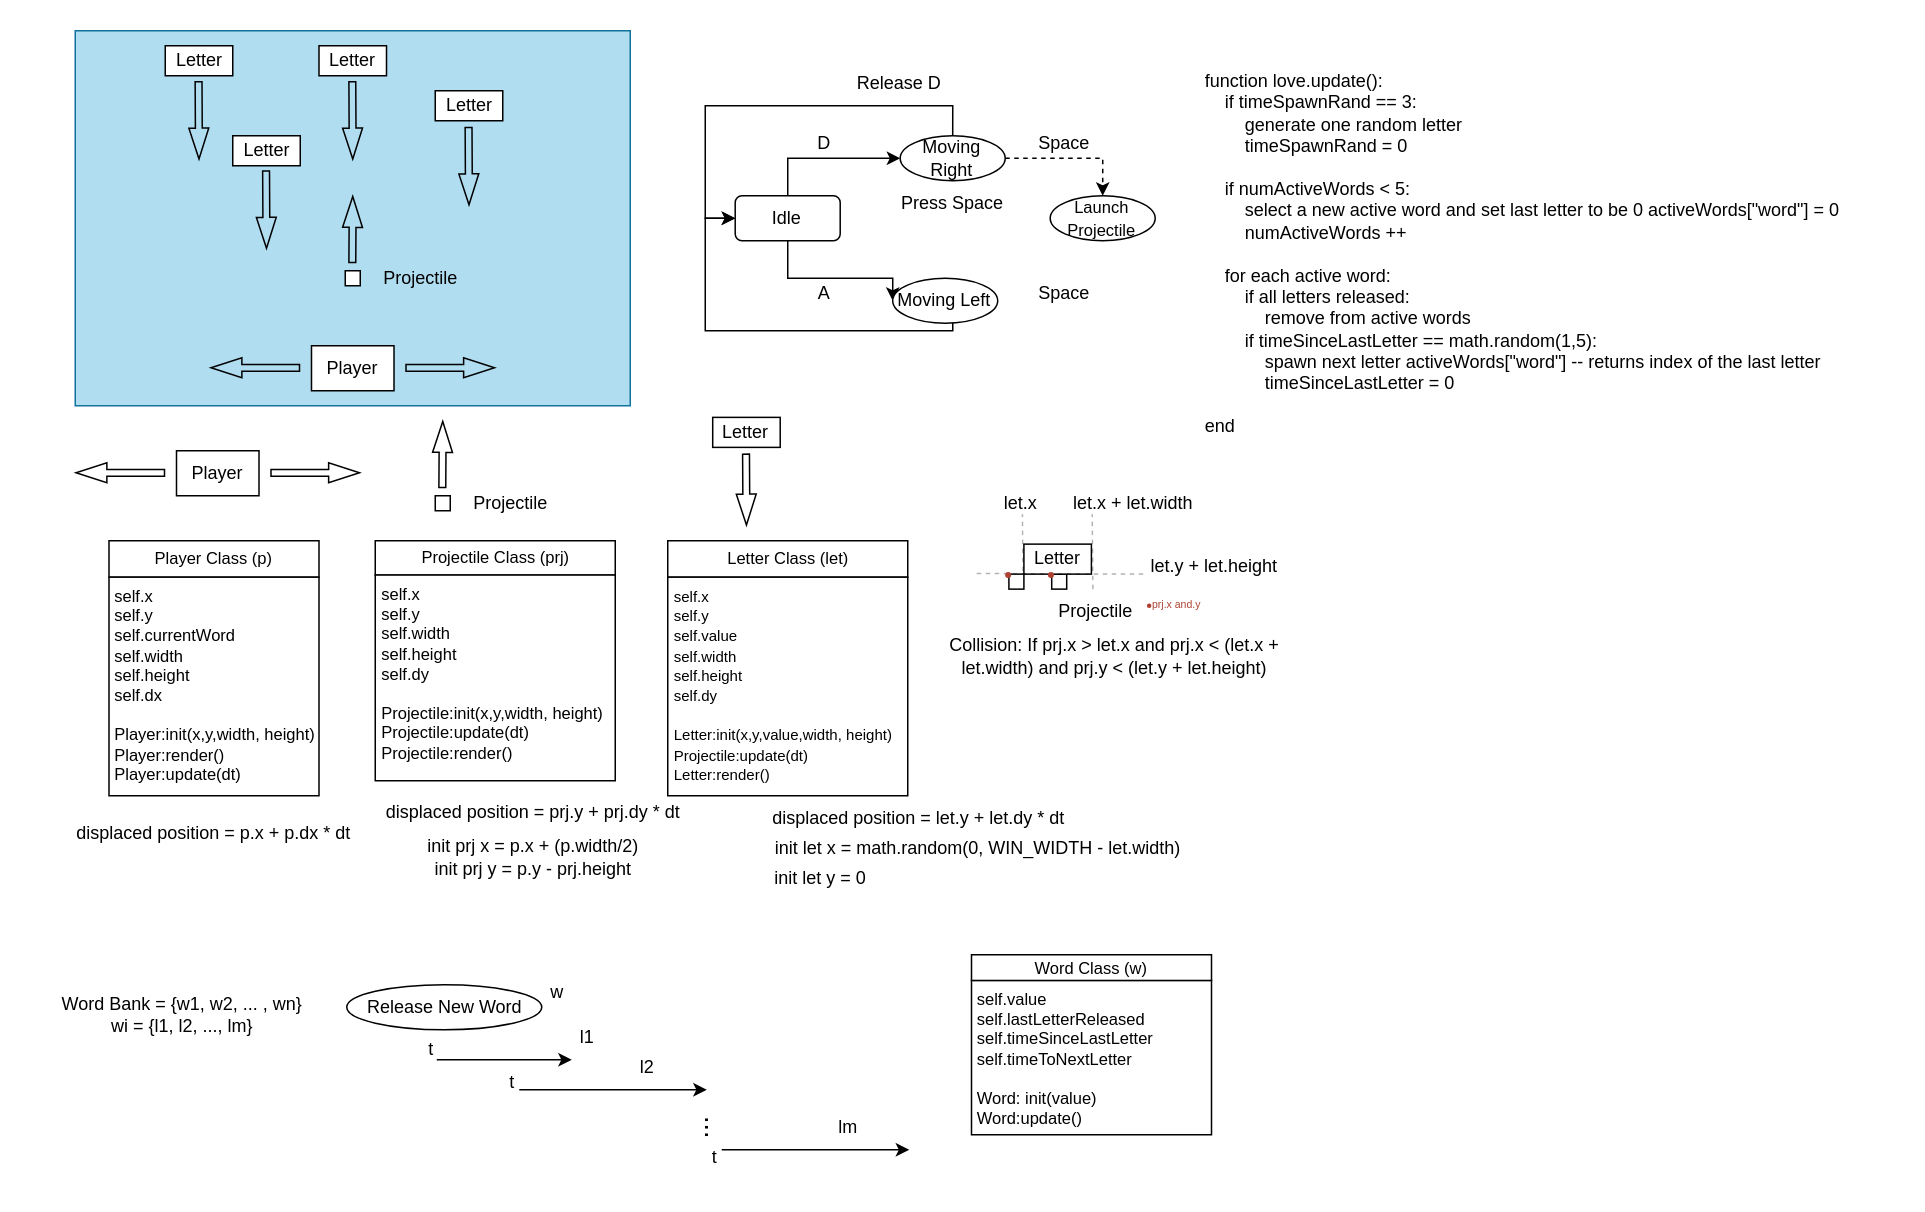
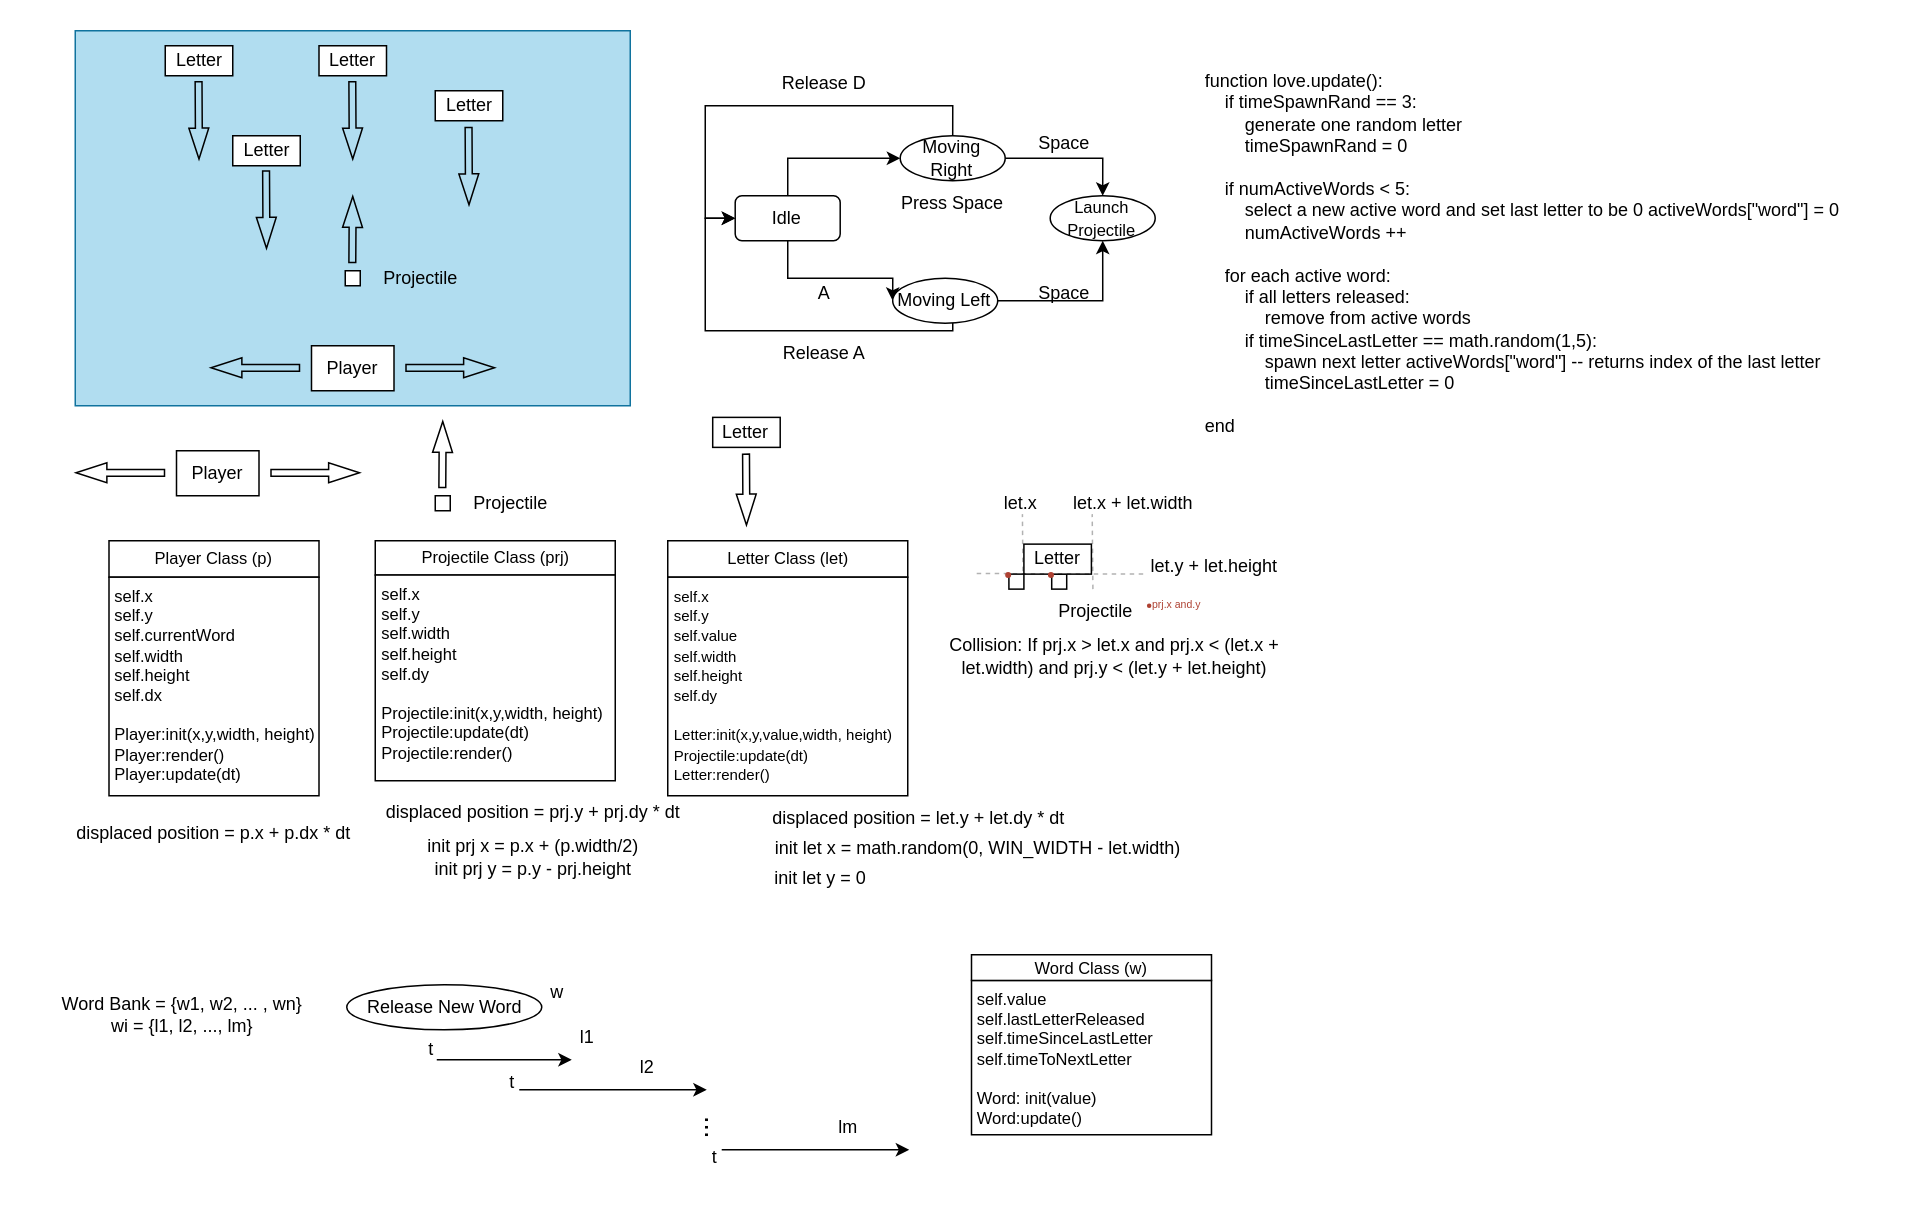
(900, 83) -> (825, 83)
(825, 143) -> none
(1068, 158) -> (1068, 158)
none -> (1074, 301)
none -> (825, 353)
